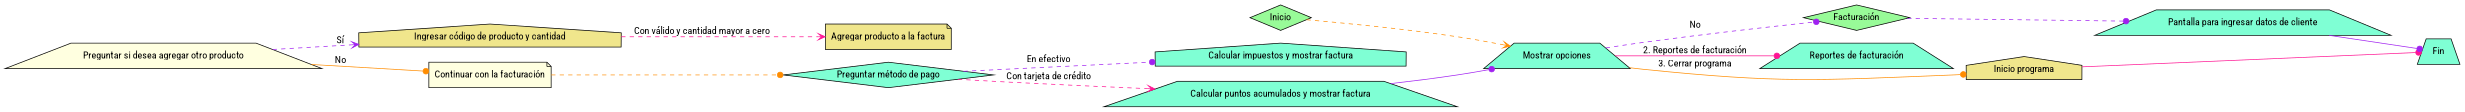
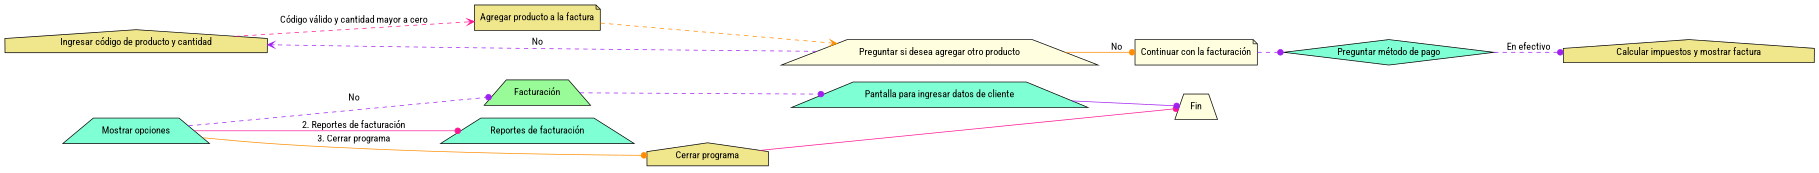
(1281, 18) -> none
(1857, 18) -> (537, 93)
(702, 31) -> (354, 20)
none -> (715, 33)
(340, 41) -> (537, 42)
(2439, 52) -> (1196, 107)
(1281, 56) -> (1689, 52)
(2024, 69) -> (708, 156)
(664, 75) -> (1267, 52)
(1281, 94) -> none
